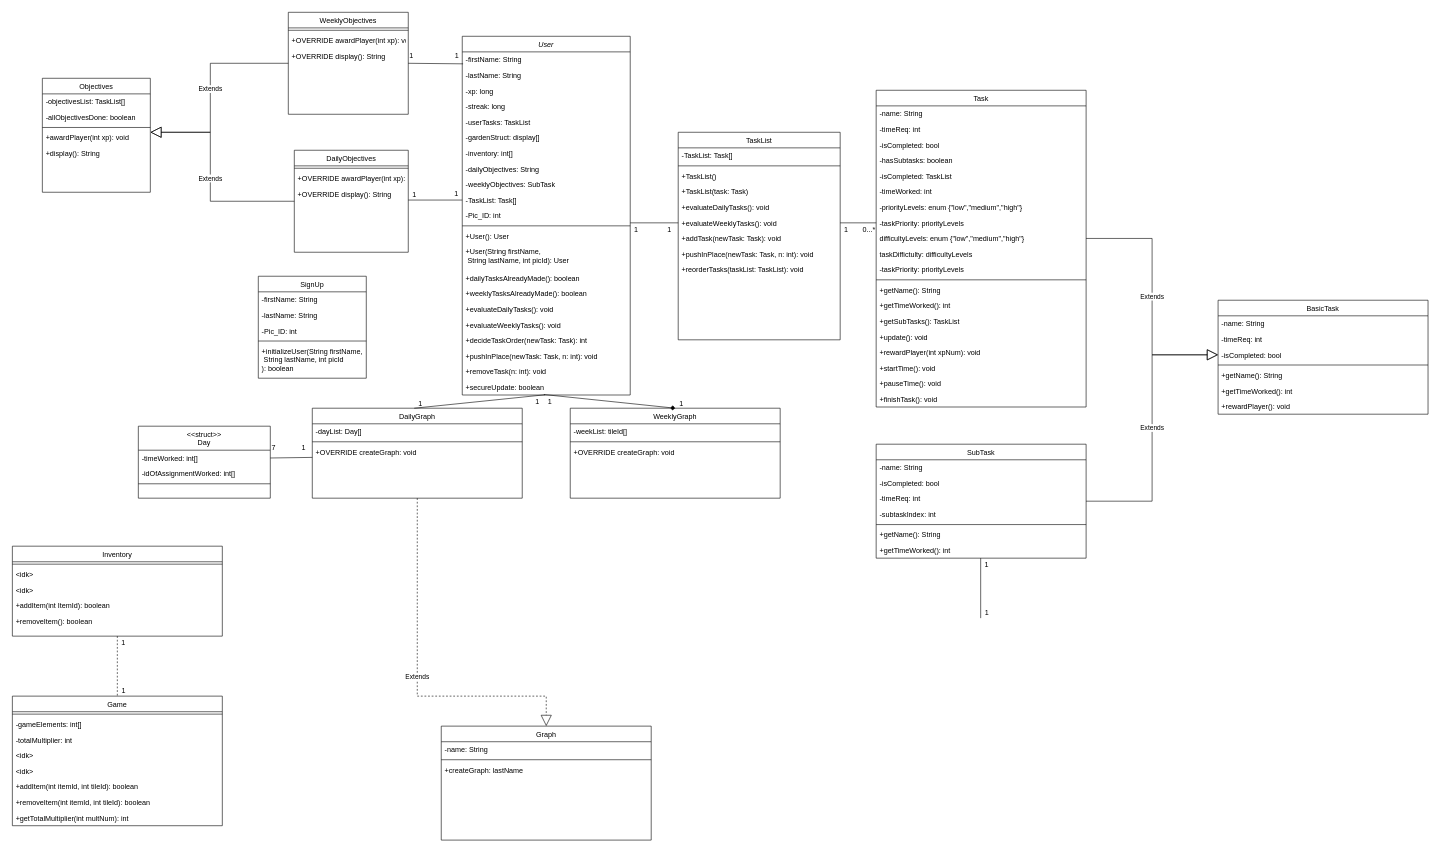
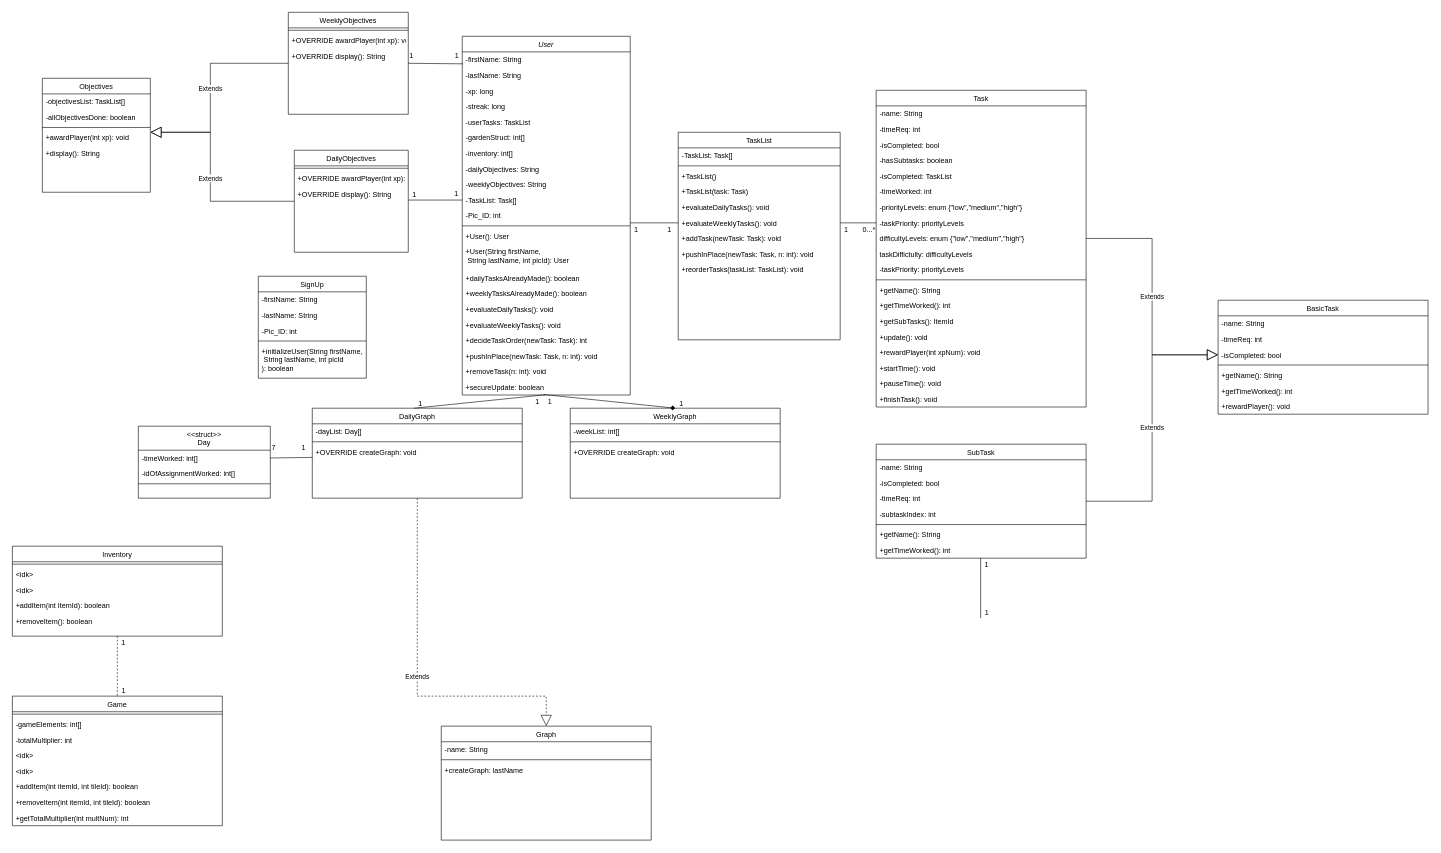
(510, 138) -> (503, 138)
(514, 185) -> (511, 185)
(925, 322) -> (922, 322)
(607, 432) -> (602, 432)
